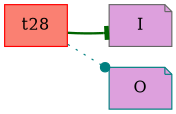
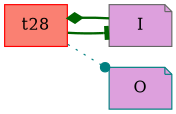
none -> (95, 18)
